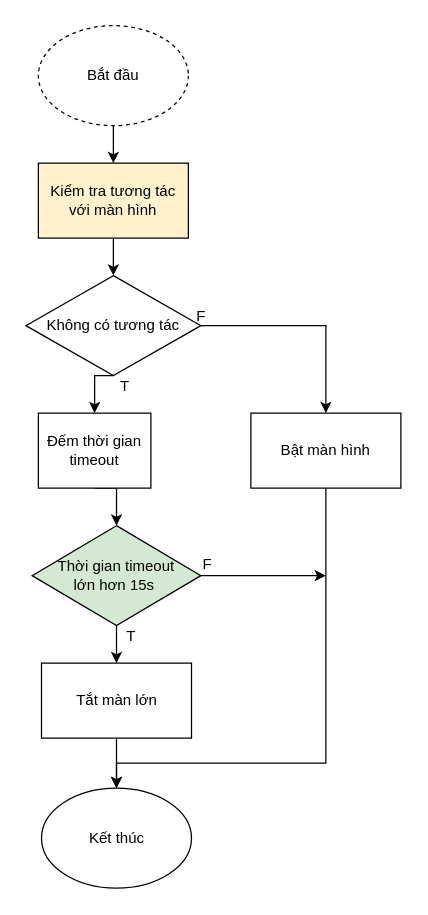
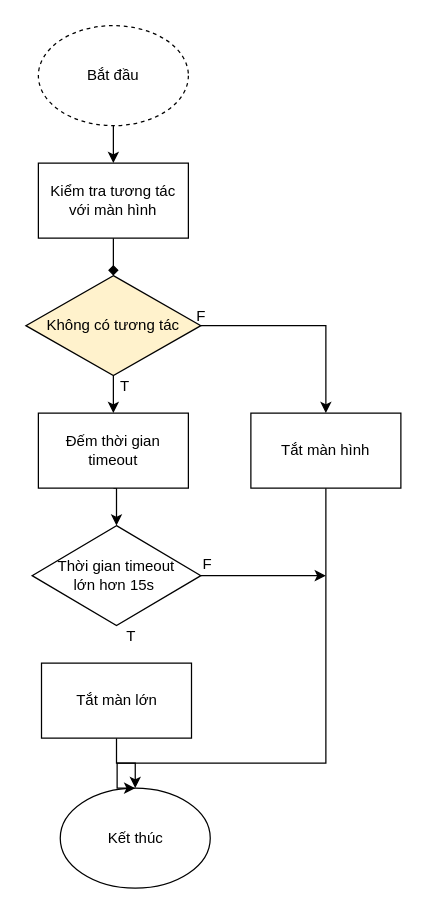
(113, 201) -> (113, 201)
(113, 266) -> (113, 265)
(113, 326) -> (113, 326)
(94, 451) -> (113, 451)
(326, 451) -> (326, 451)
(116, 576) -> (116, 576)
(116, 640) -> none
(116, 838) -> (135, 838)
